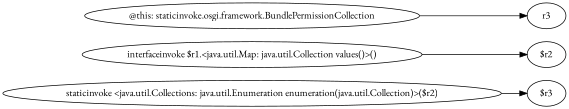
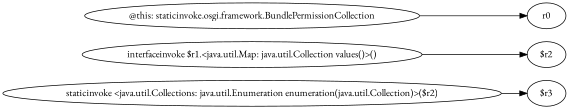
(547, 16) -> (547, 16)
